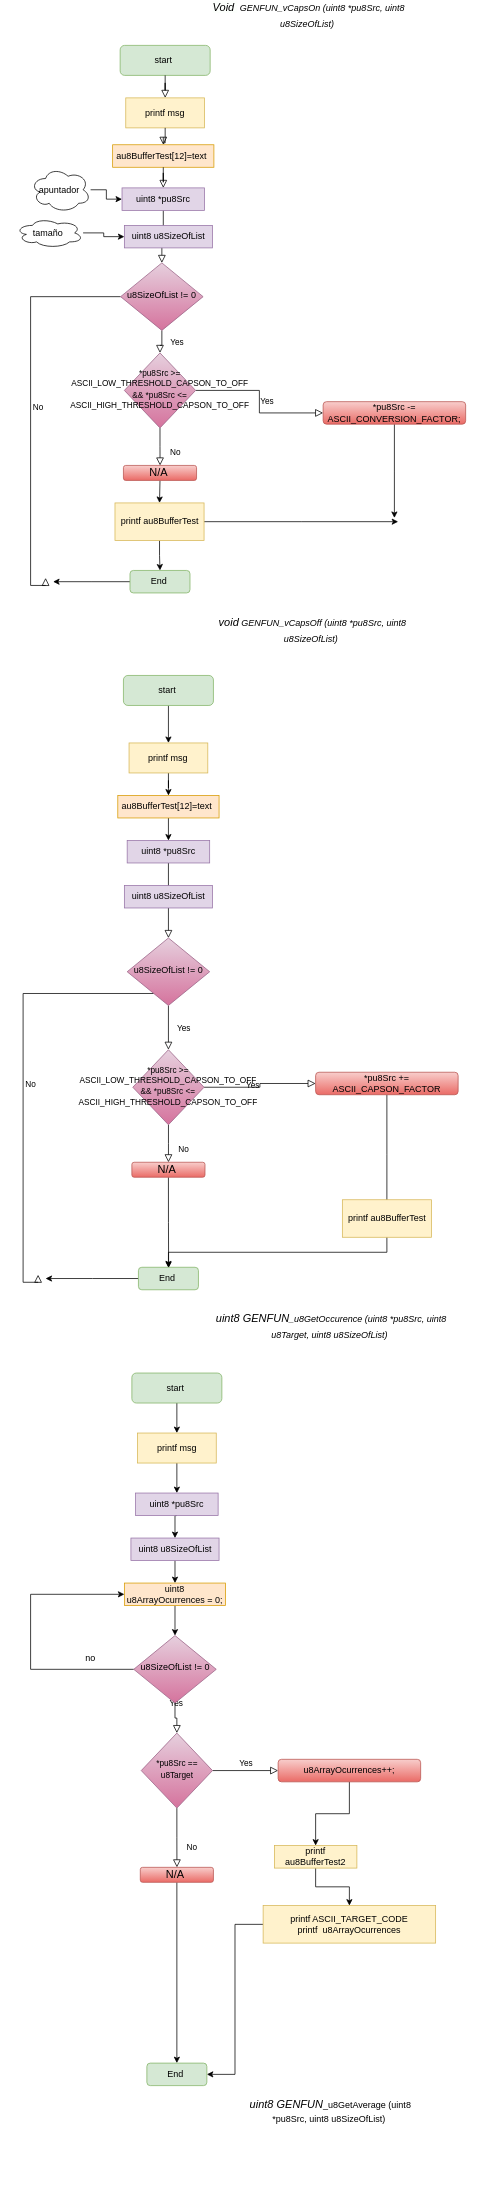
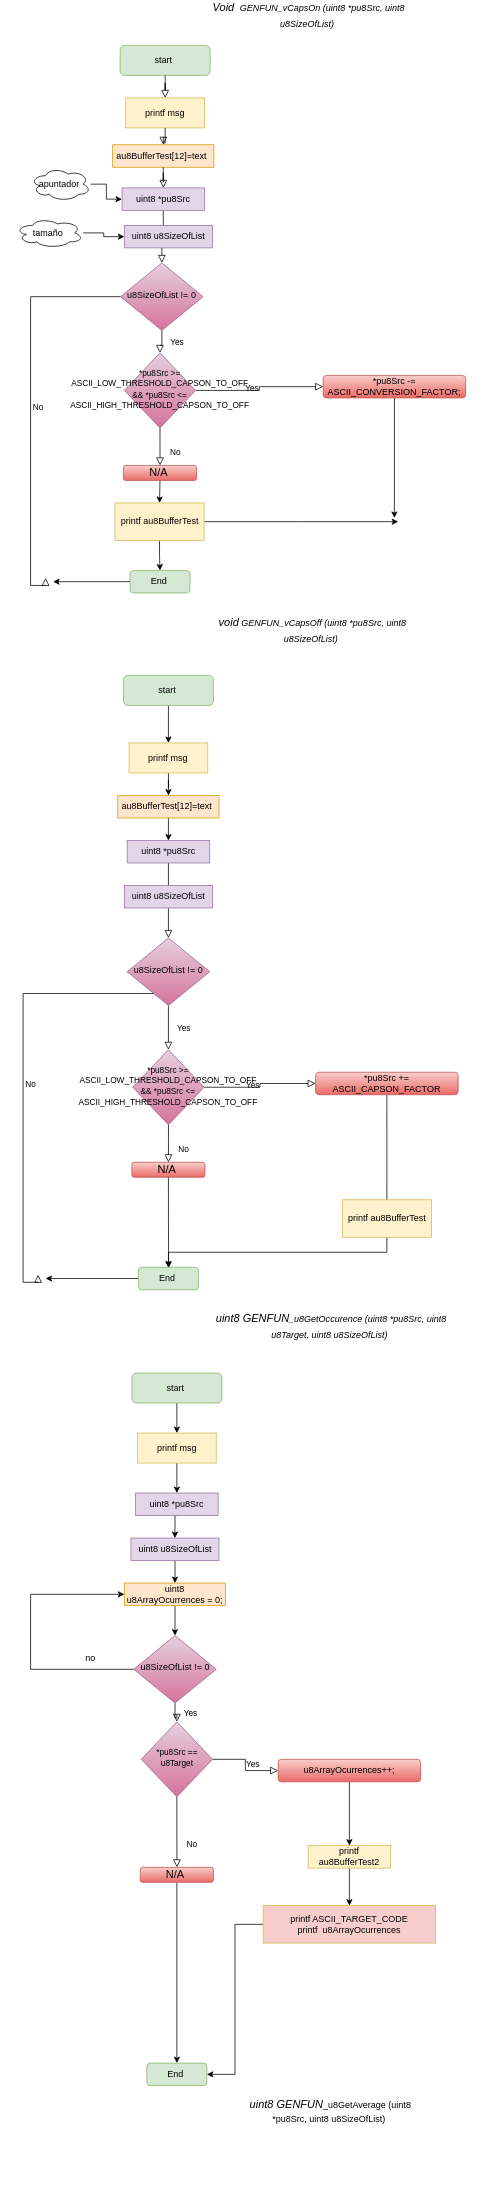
(60, 190) -> (60, 184)
(394, 413) -> (394, 387)
(177, 1770) -> (177, 1759)
(315, 1857) -> (349, 1857)
(349, 1924) -> (349, 1924)
